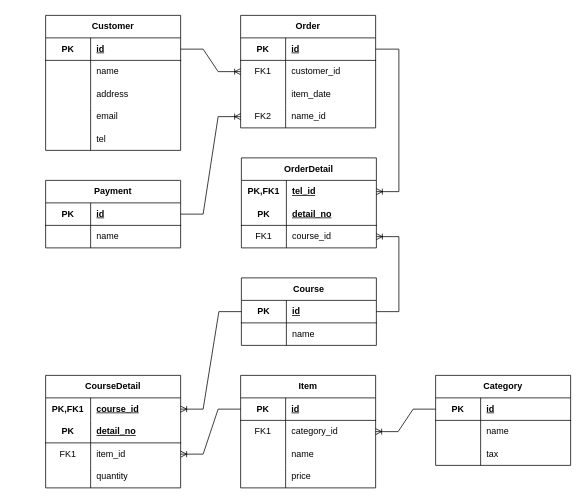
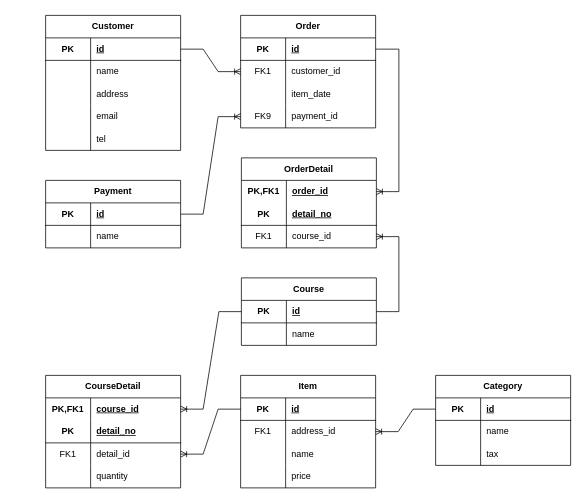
(263, 117) -> (263, 117)
(308, 117) -> (315, 117)
(305, 192) -> (311, 192)
(318, 432) -> (315, 432)
(112, 454) -> (116, 454)
